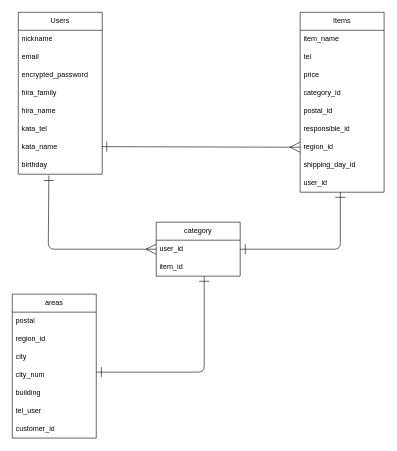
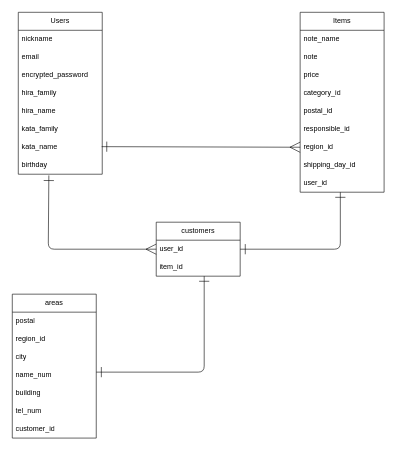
(321, 39) -> (322, 39)
(309, 57) -> (312, 57)
(37, 128) -> (42, 128)
(198, 231) -> (198, 231)
(31, 375) -> (32, 375)
(31, 411) -> (29, 411)
